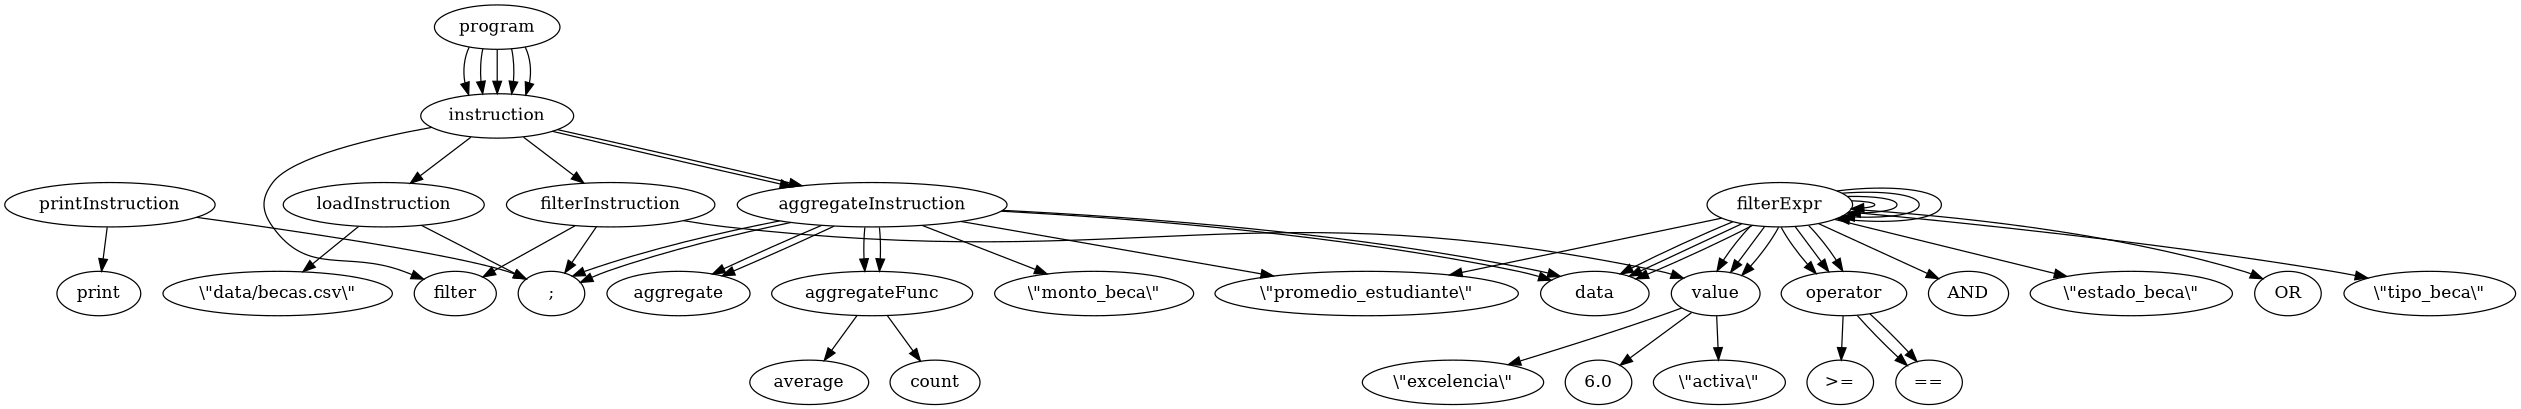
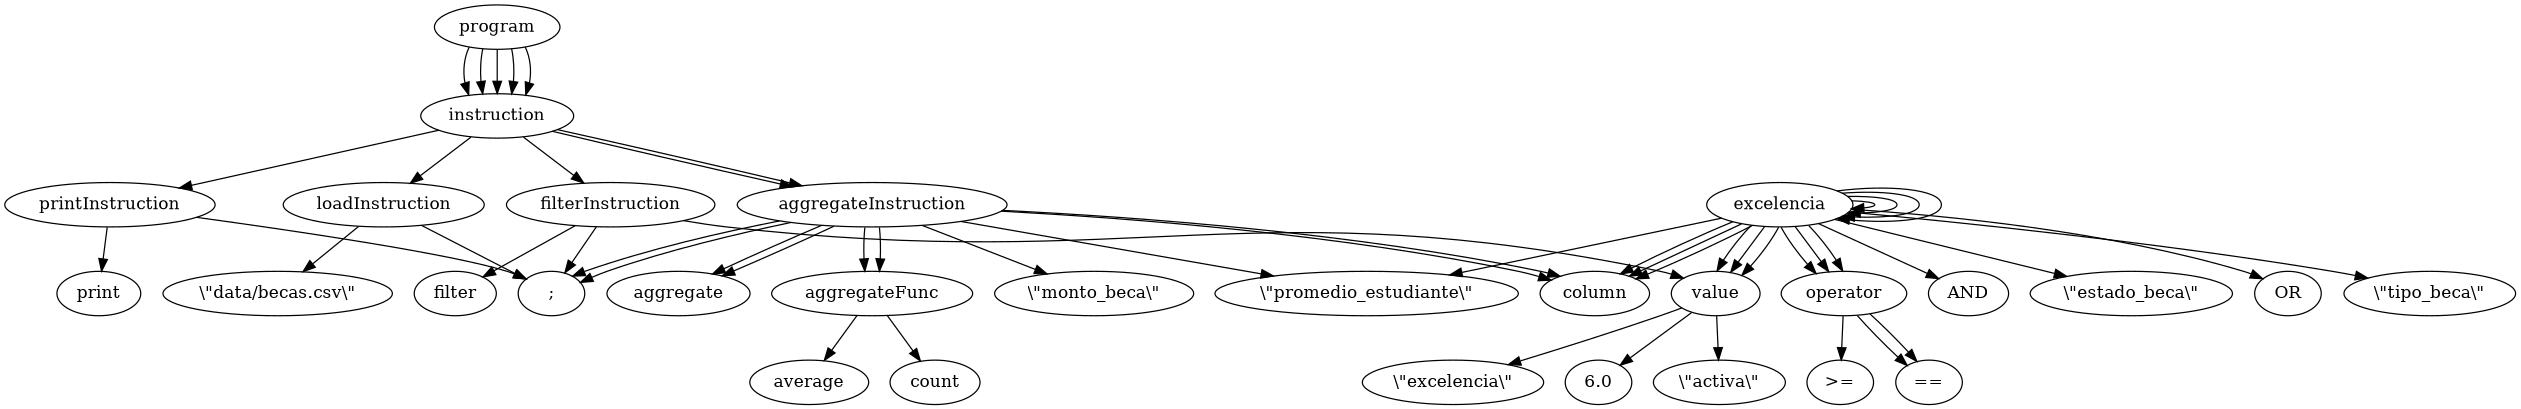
(266, 196) -> (315, 158)
(1780, 205) -> (1780, 205)
(1595, 294) -> (1595, 294)
